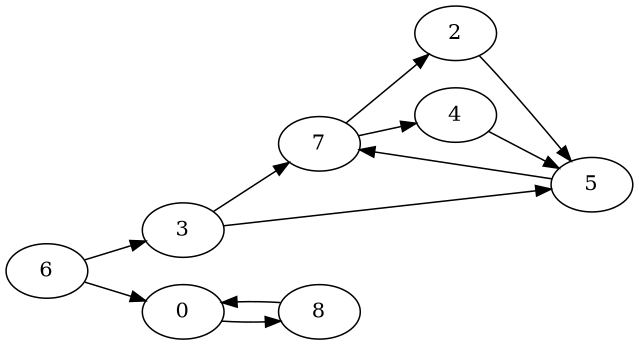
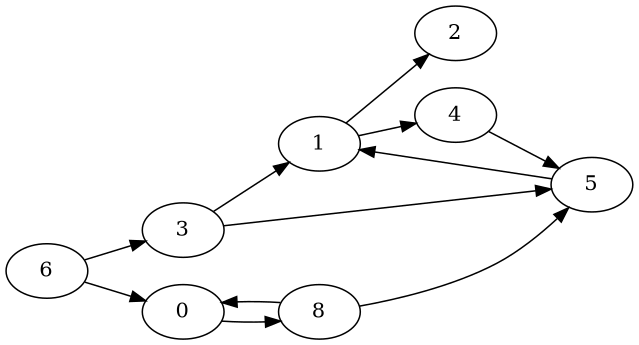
(521, 102) -> (465, 277)
(319, 144) -> (319, 144)
